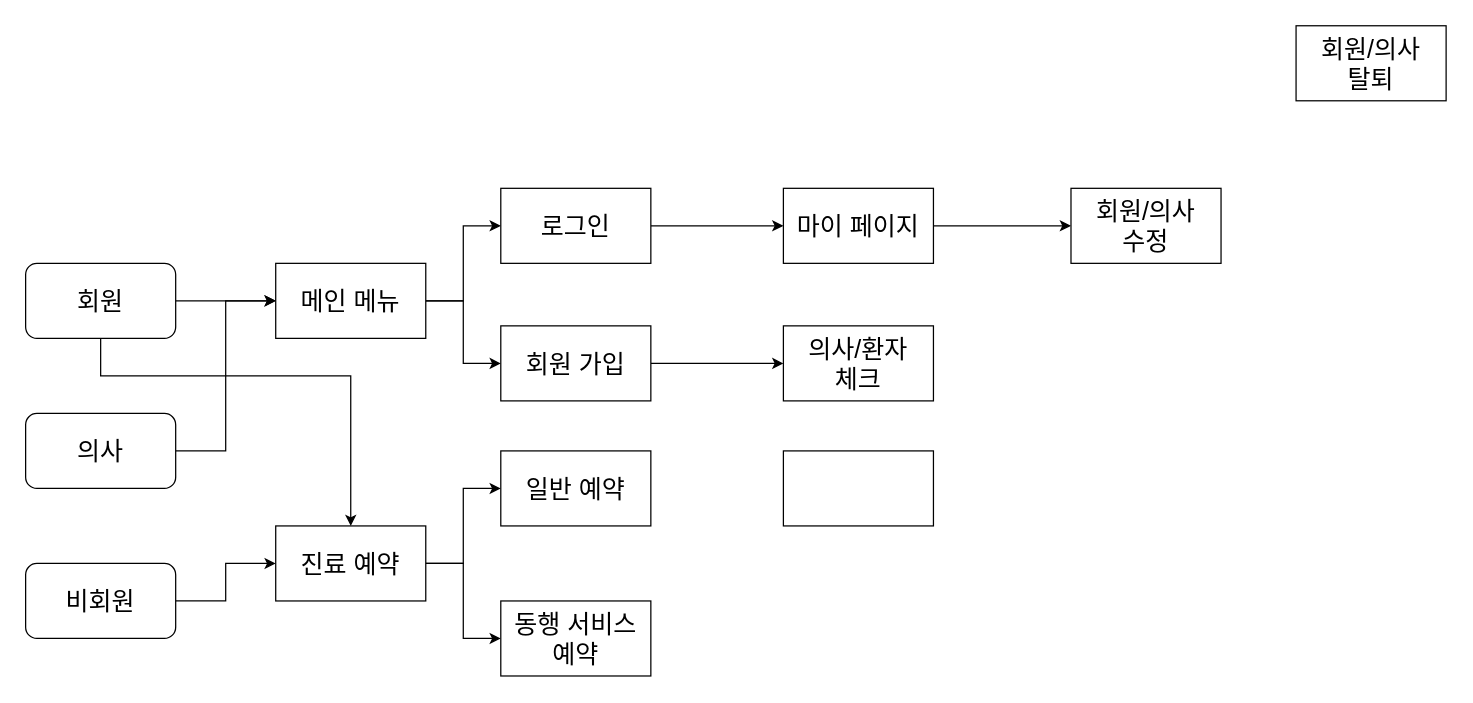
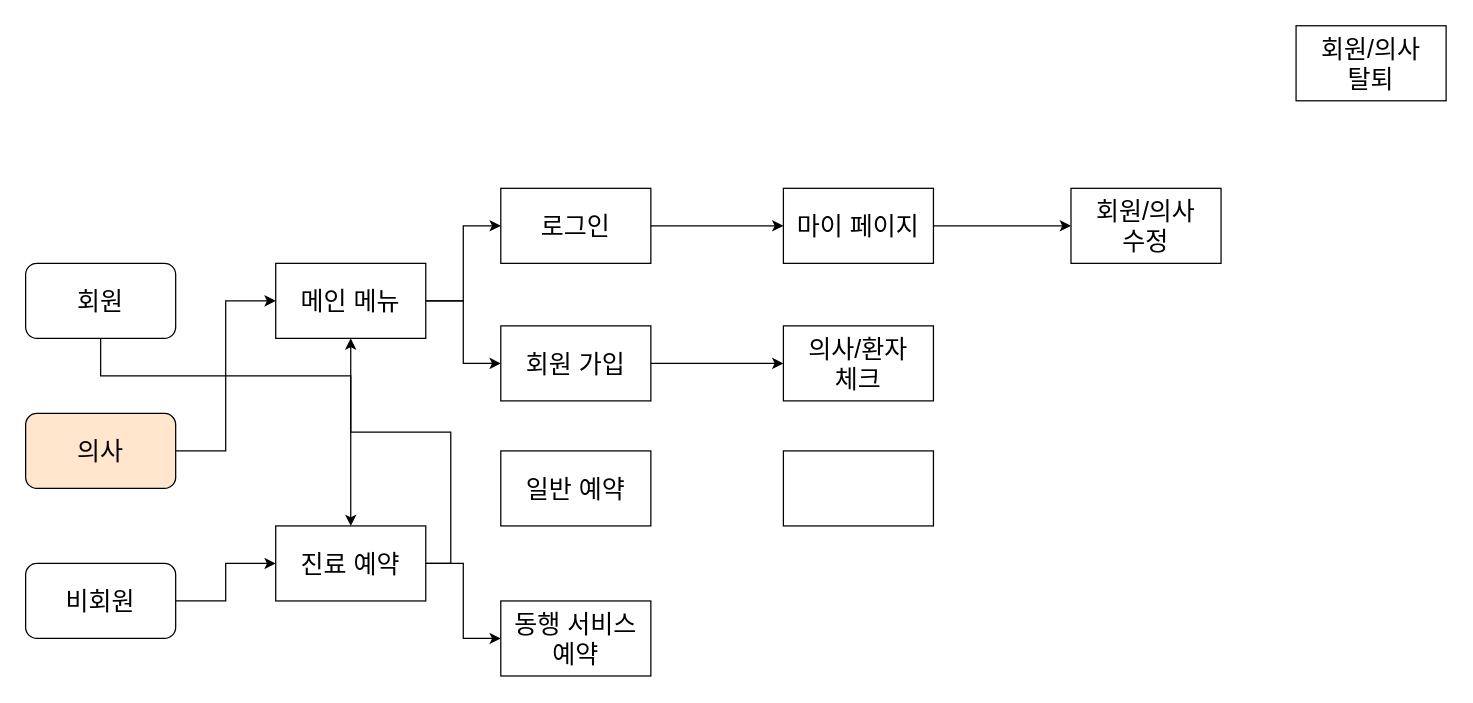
(199, 301) -> none
(101, 451) -> (101, 451)
(463, 510) -> (451, 448)
